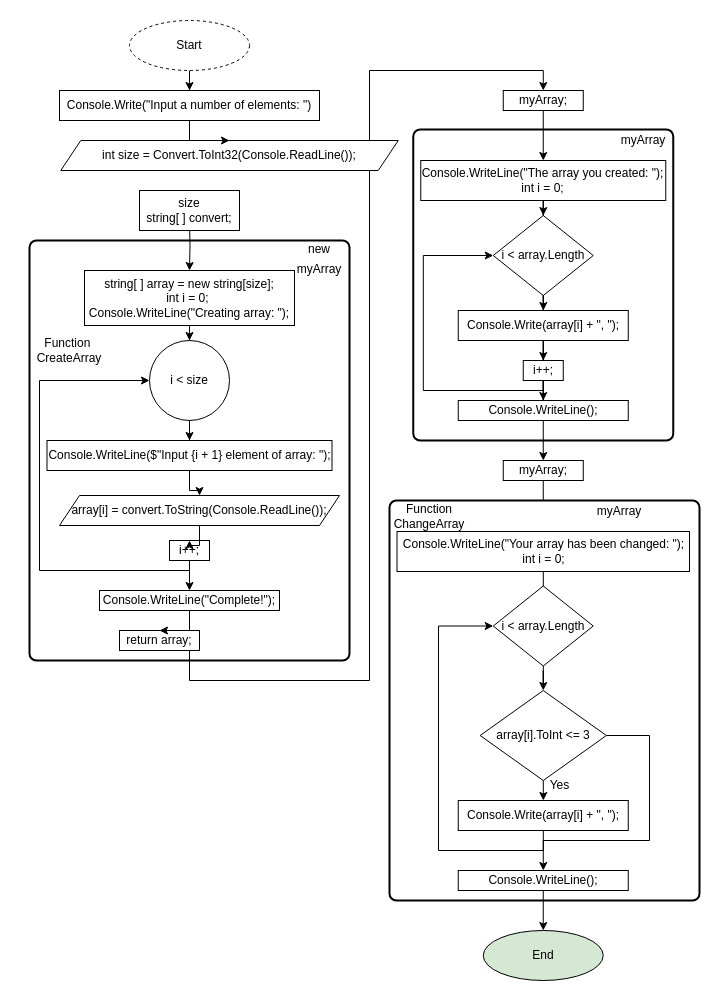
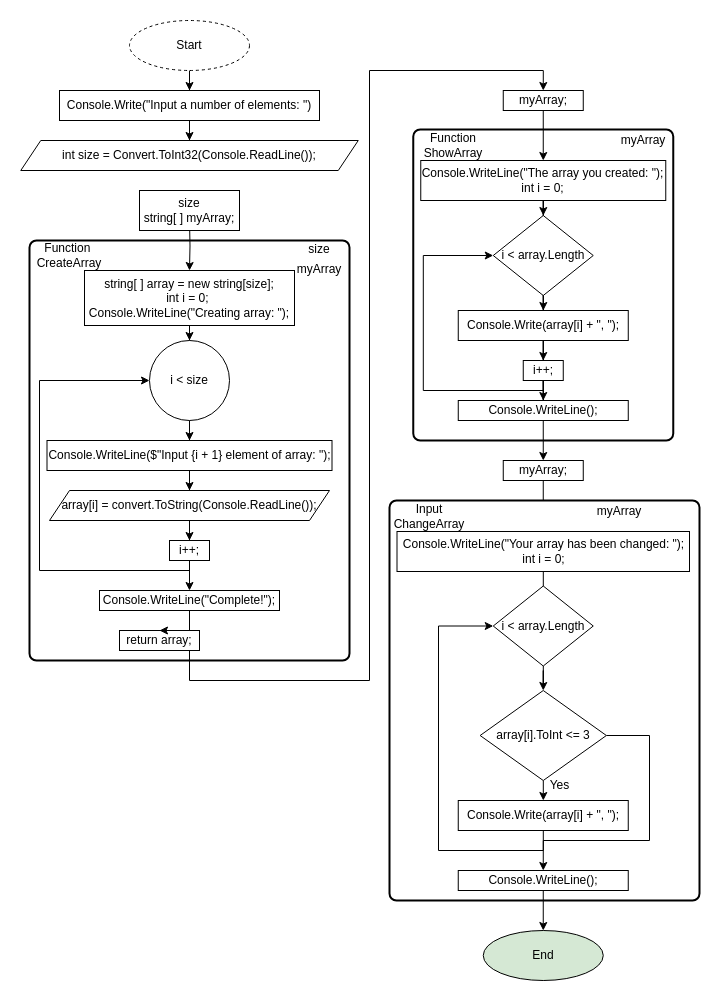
none -> (453, 146)
(230, 156) -> (190, 156)
(190, 211) -> (190, 211)
(320, 250) -> (320, 250)
(70, 351) -> (70, 256)
(200, 511) -> (190, 506)
(430, 517) -> (430, 517)
